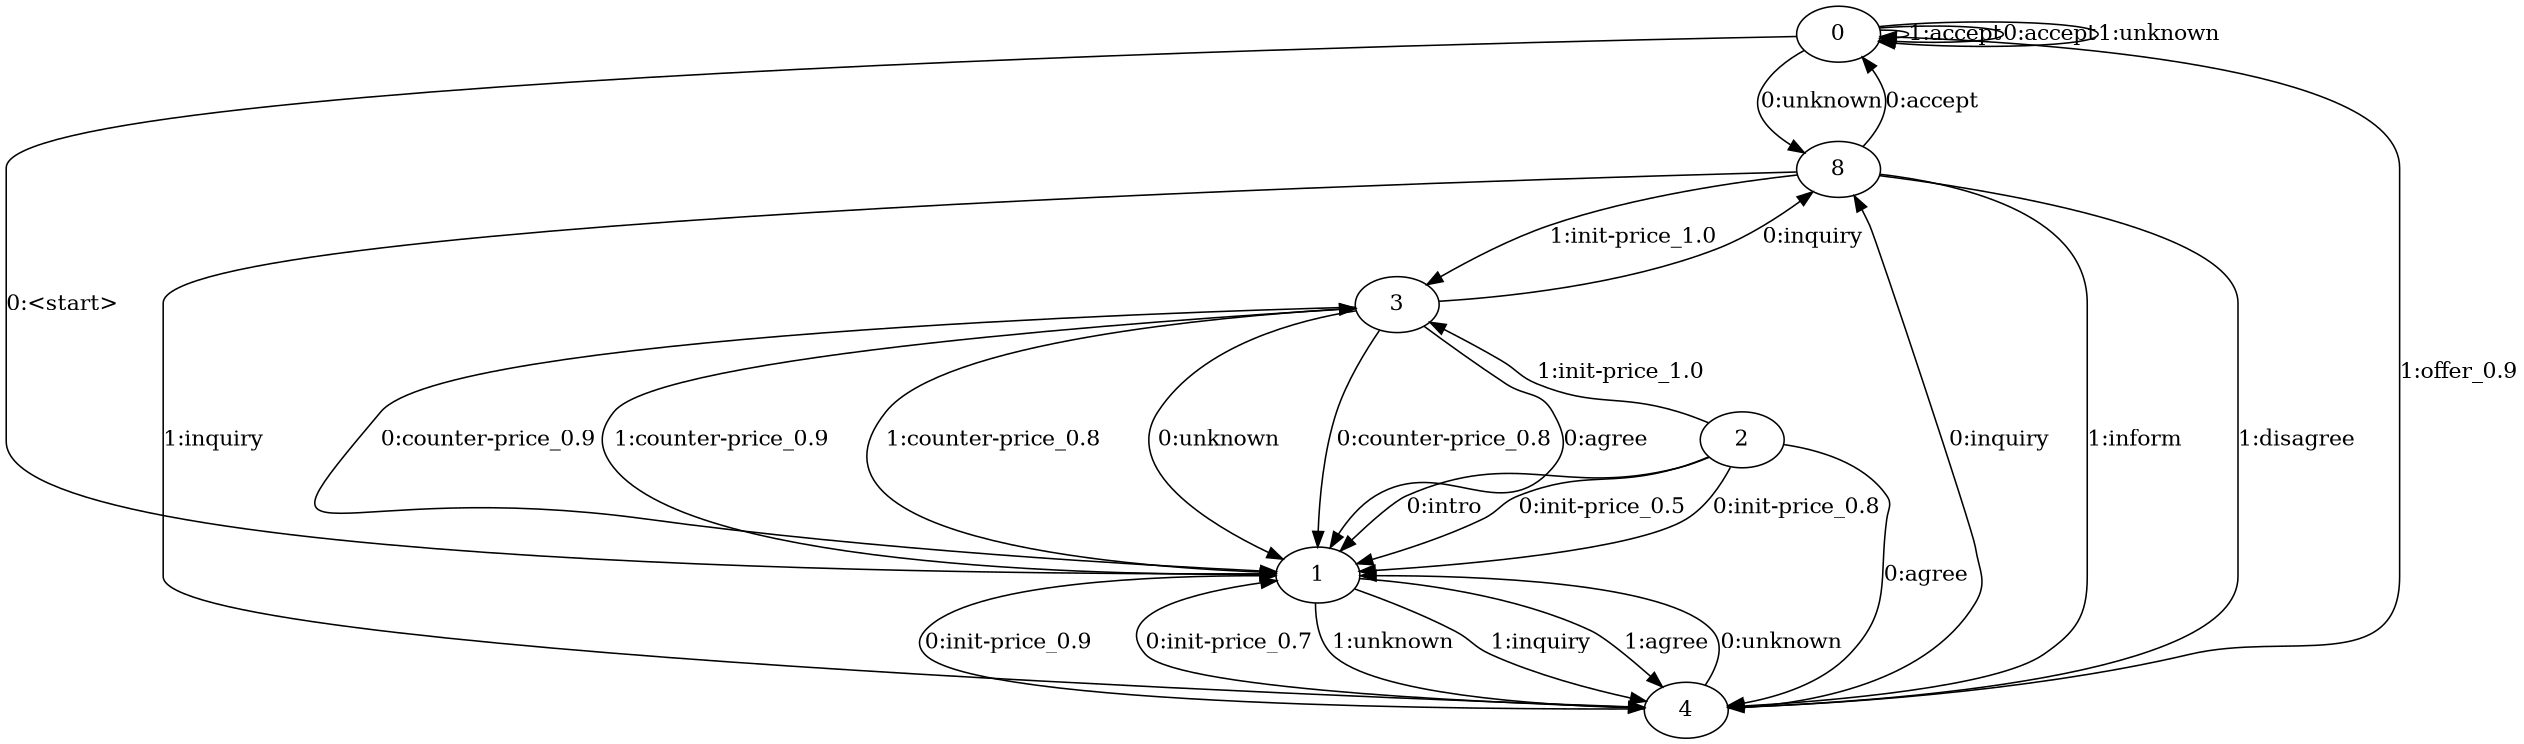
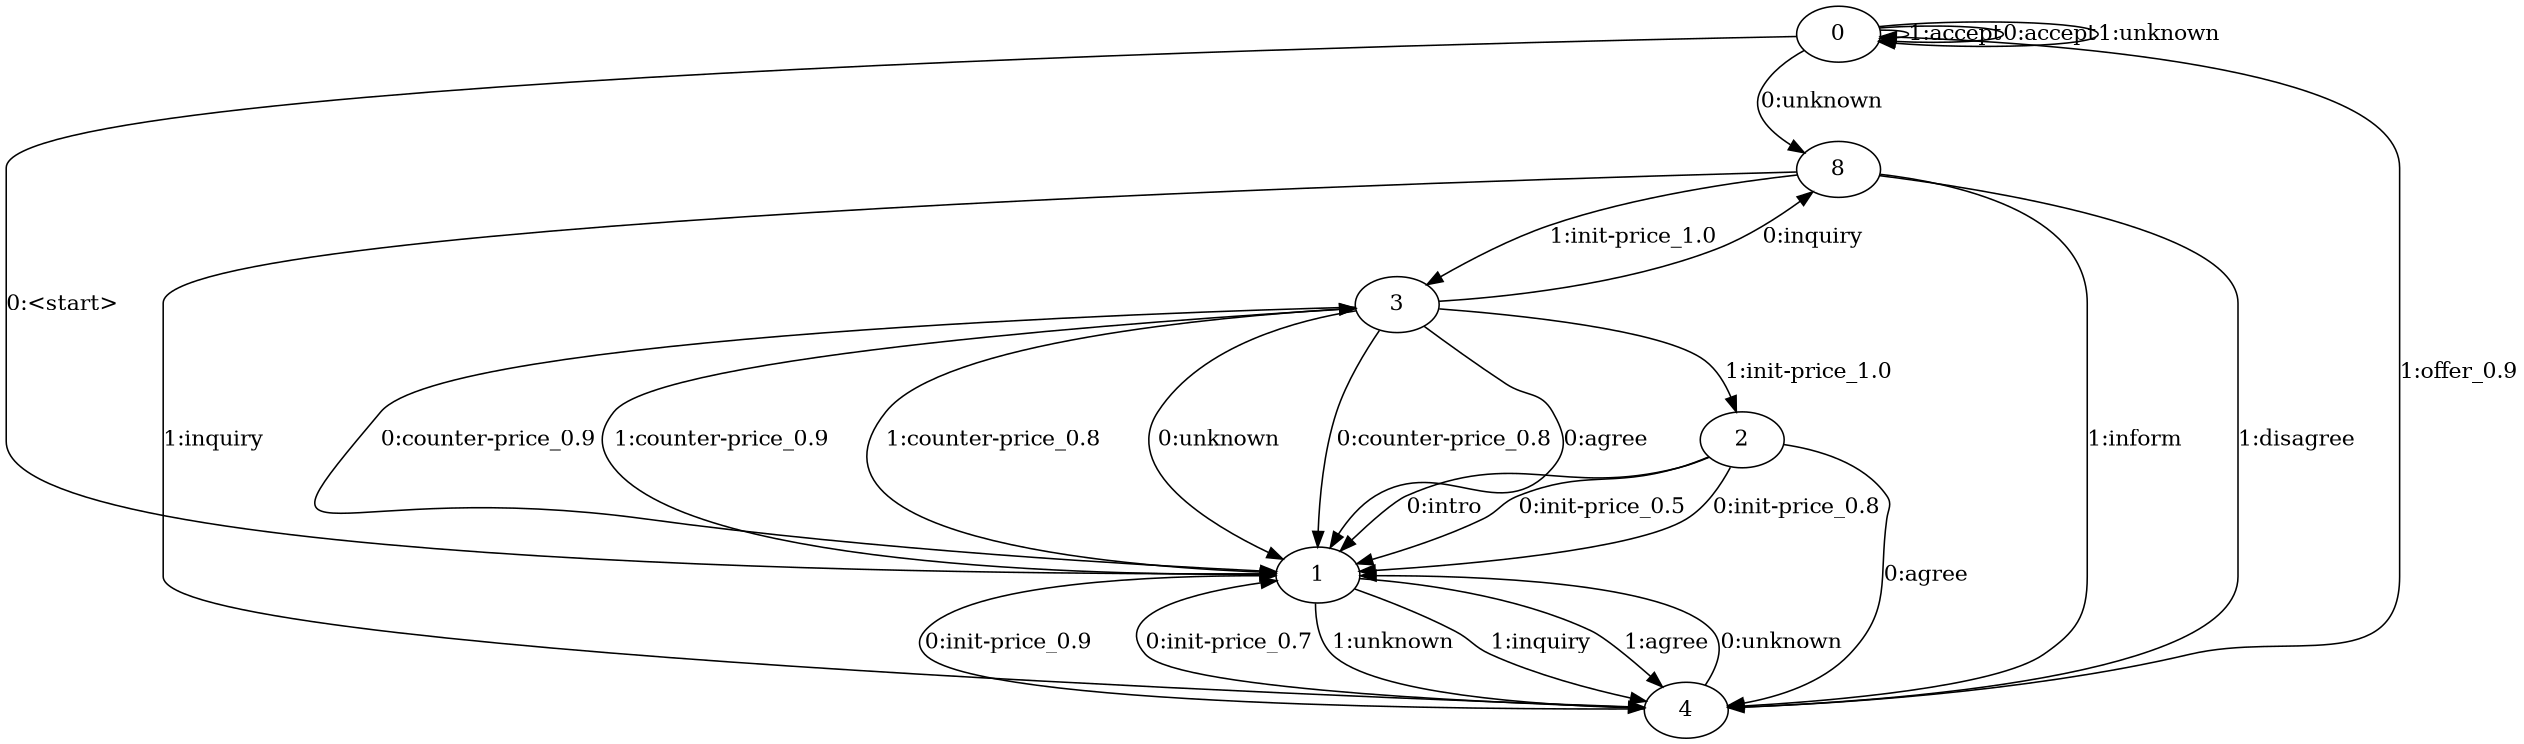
(1885, 110) -> none
(1570, 394) -> (1597, 327)
(1973, 538) -> none
